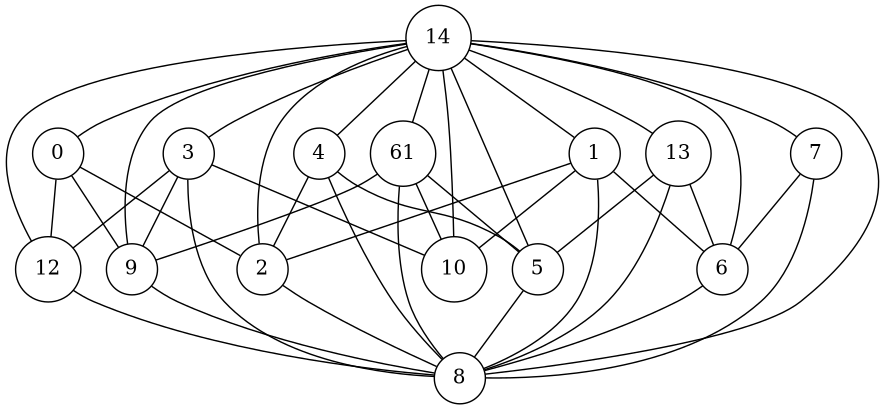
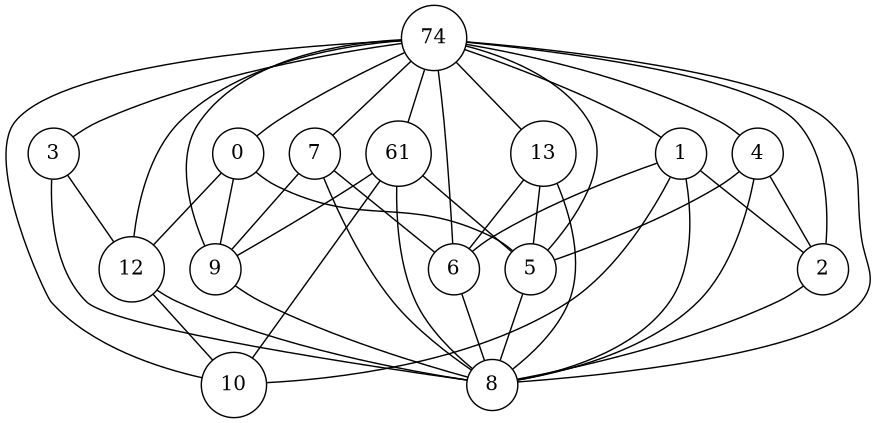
(439, 38) -> (434, 38)
(165, 203) -> (265, 211)
(152, 207) -> (412, 214)
(324, 212) -> (178, 322)
